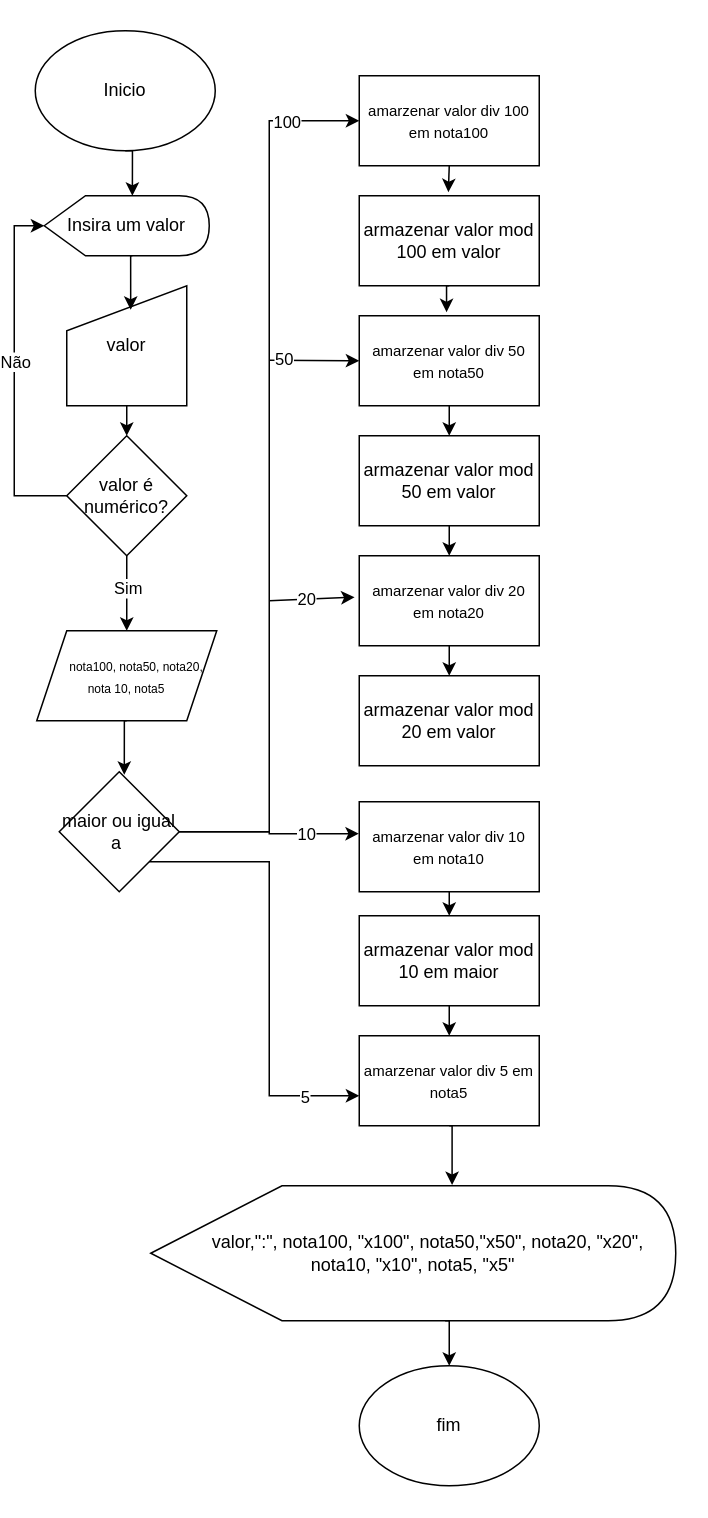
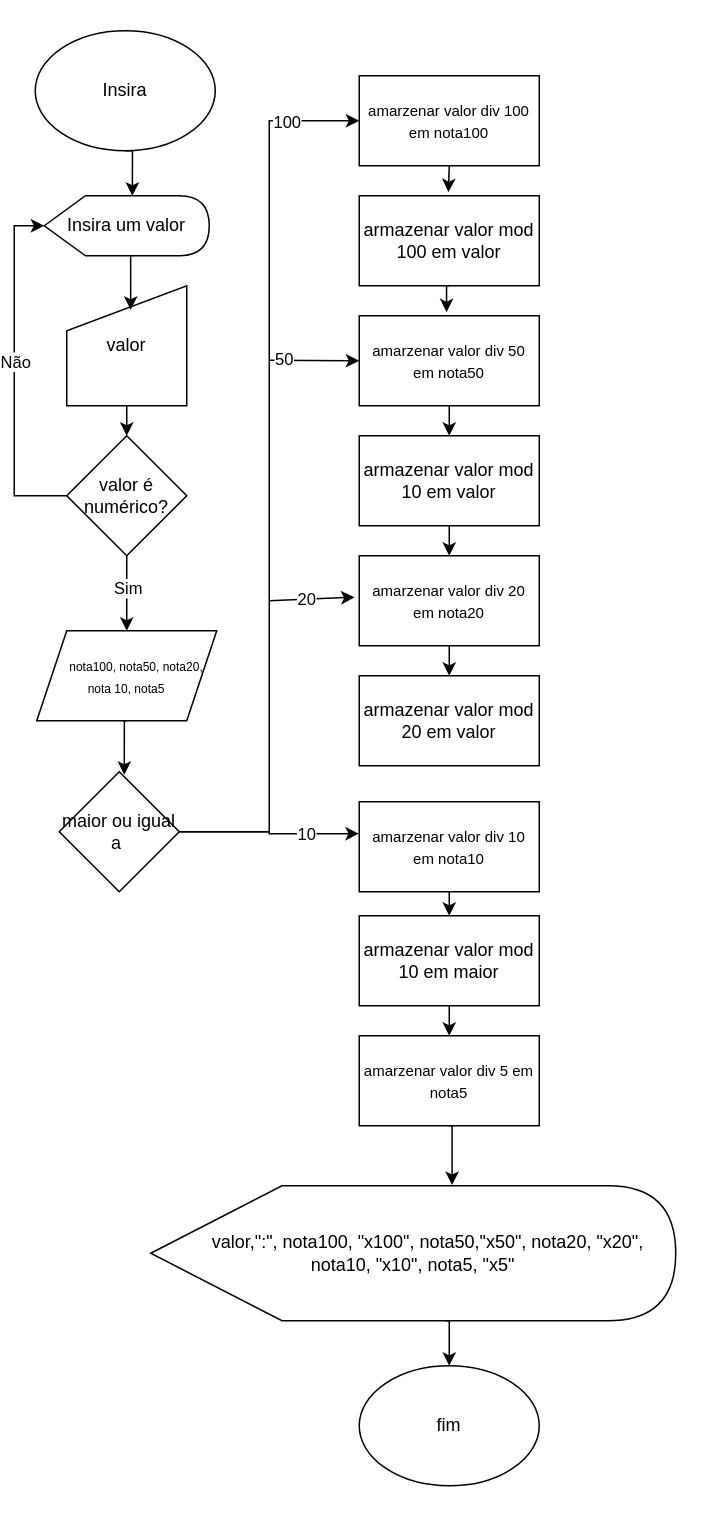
(125, 91) -> (125, 91)
(449, 481) -> (449, 481)
(269, 959) -> none
